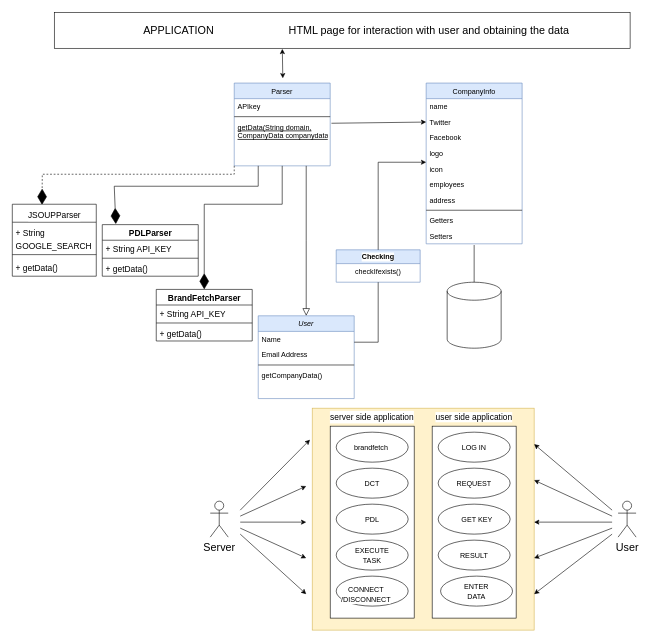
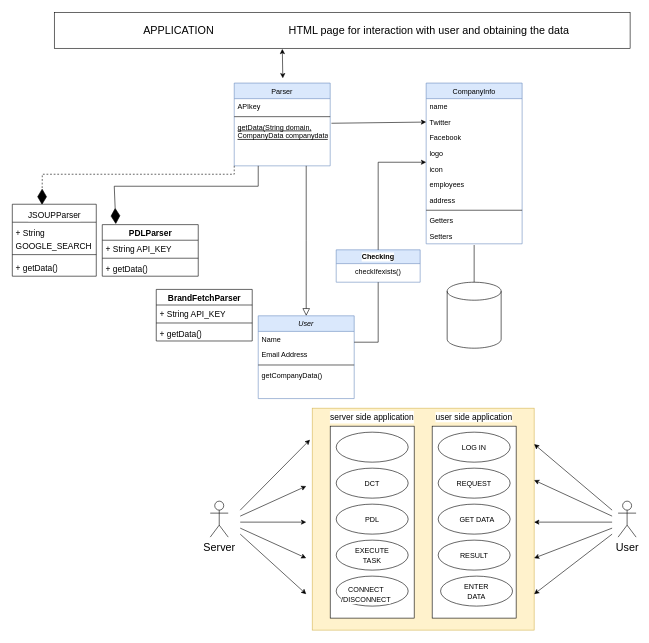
(204, 204) -> none
(372, 447) -> none
(477, 519) -> (477, 519)
